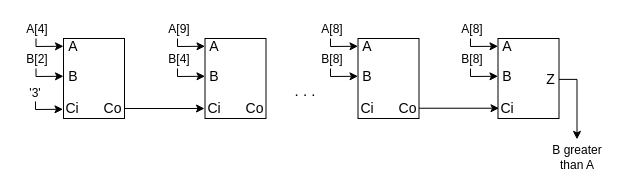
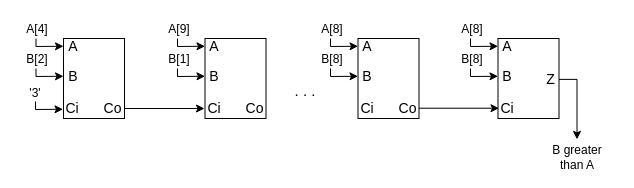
(180, 60) -> (180, 60)
